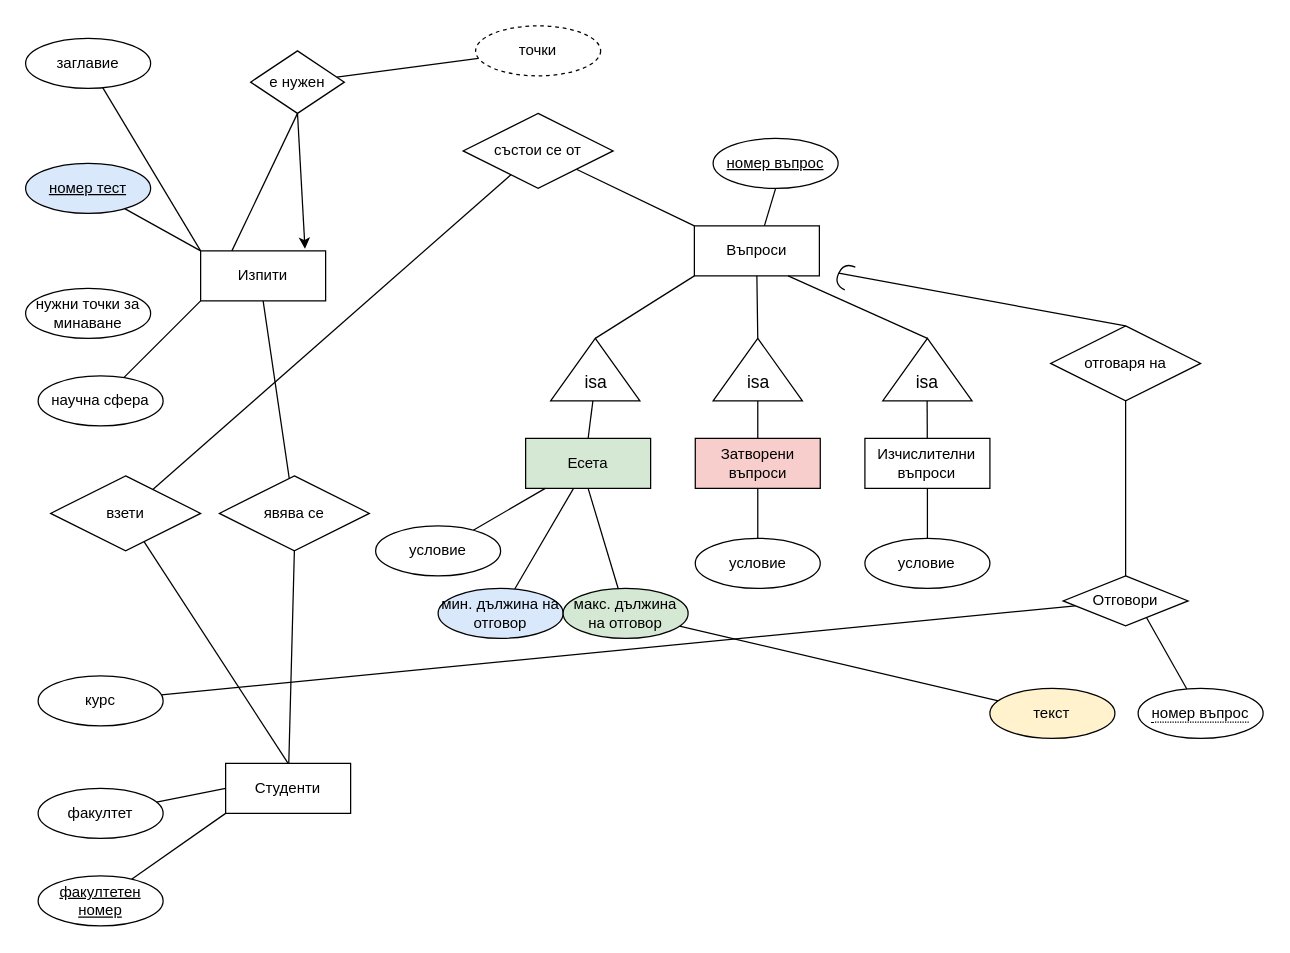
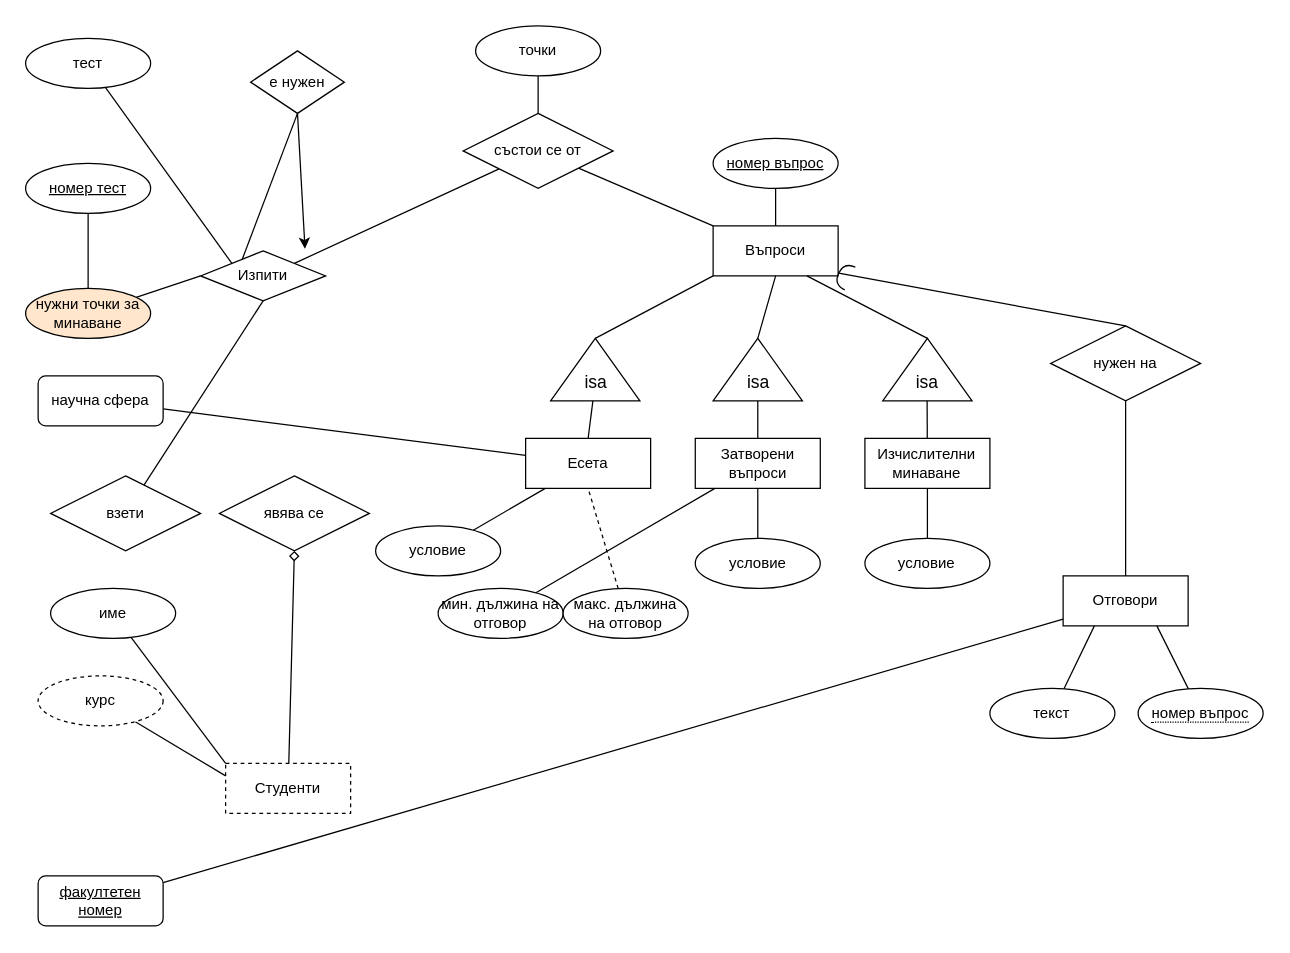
(538, 51) -> (538, 51)
(88, 63) -> (88, 63)
(408, 67) -> (538, 94)
(88, 188) -> (88, 188)
none -> (397, 216)
(163, 230) -> (88, 250)
(757, 251) -> (776, 251)
(263, 276) -> (263, 276)
none -> (168, 287)
(88, 313) -> (88, 313)
(332, 332) -> (202, 395)
(162, 339) -> (344, 432)
(1126, 363) -> (1126, 363)
(276, 391) -> none
(101, 401) -> (101, 401)
(588, 463) -> (588, 463)
(758, 463) -> (758, 463)
(927, 463) -> (927, 463)
(603, 537) -> (603, 537)
(544, 538) -> (625, 541)
(294, 556) -> (294, 561)
(1126, 601) -> (1126, 601)
none -> (113, 613)
(501, 613) -> (501, 613)
(626, 613) -> (626, 613)
(214, 650) -> none
(806, 656) -> (1079, 658)
(447, 667) -> (180, 748)
none -> (178, 700)
(101, 701) -> (101, 701)
(1052, 713) -> (1052, 713)
(288, 788) -> (288, 788)
(191, 795) -> none
(101, 813) -> none
(179, 846) -> (613, 751)
(101, 901) -> (101, 901)
